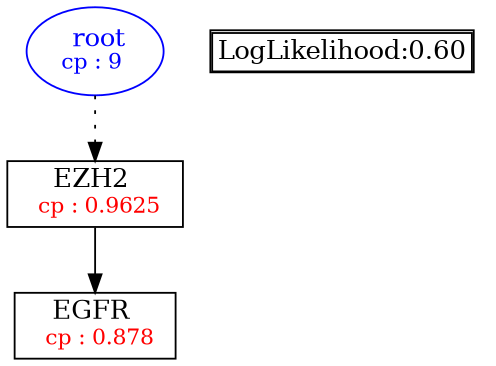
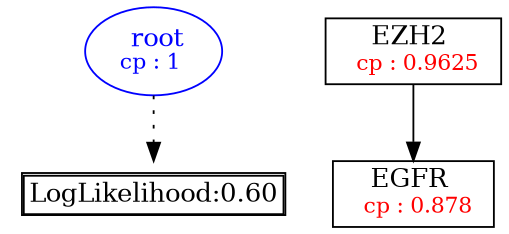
(95, 62) -> (154, 62)
(95, 119) -> (154, 119)
